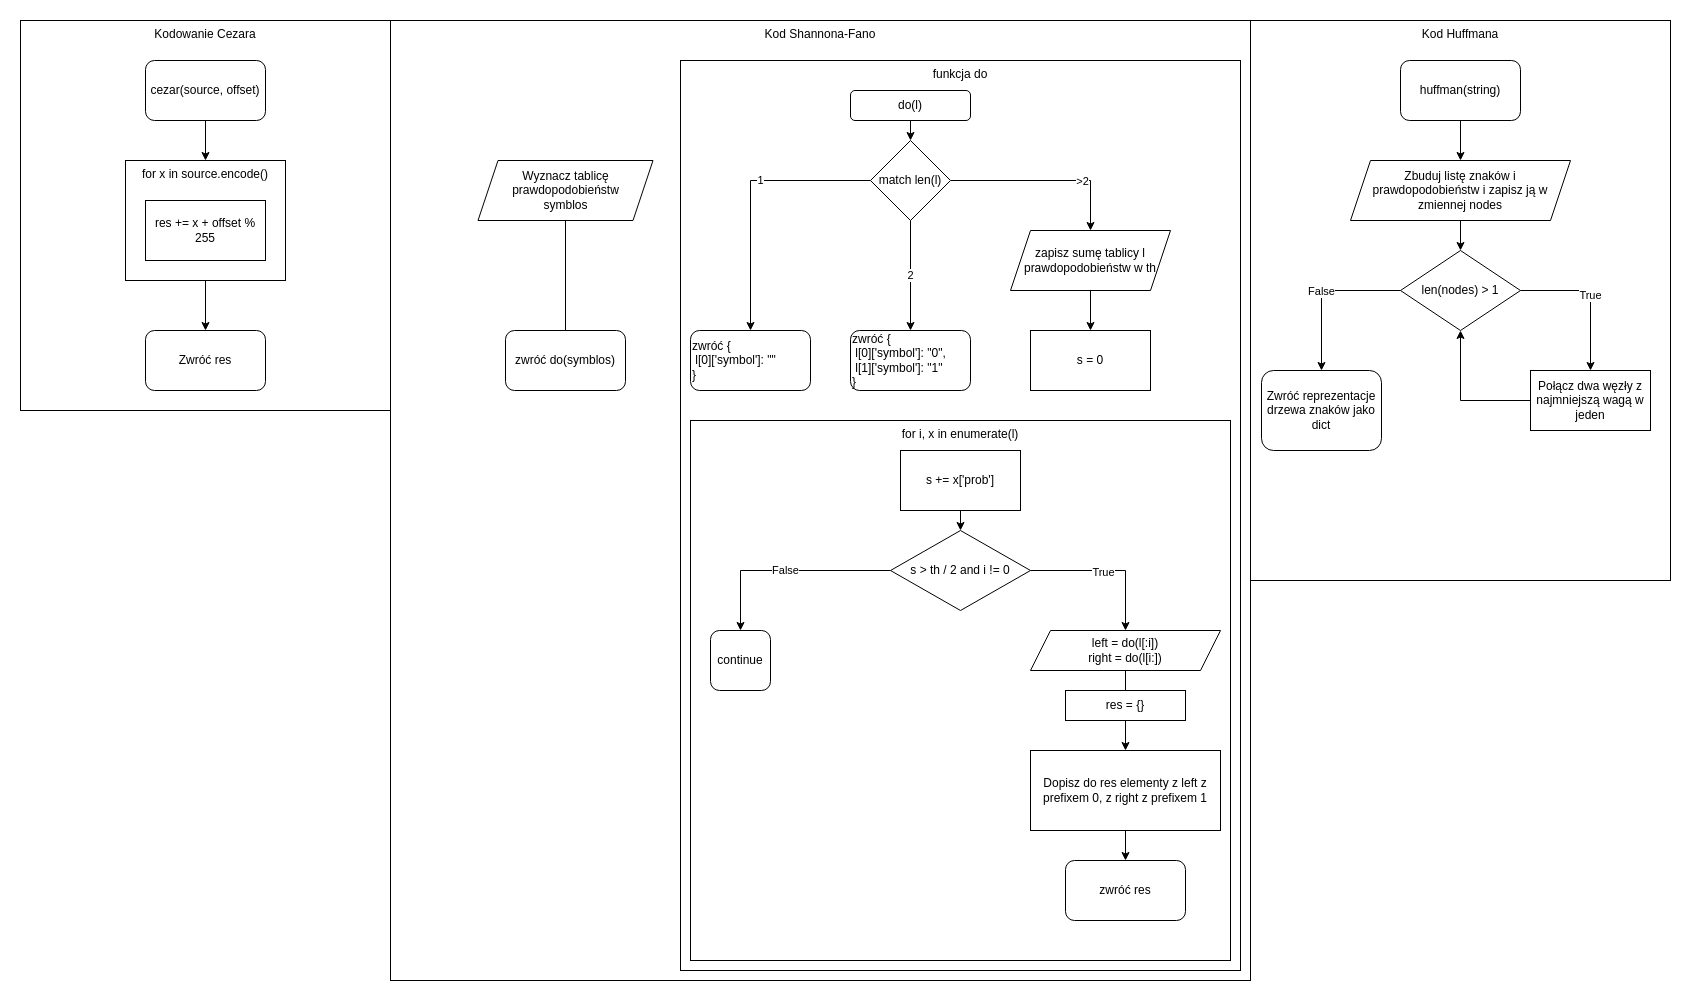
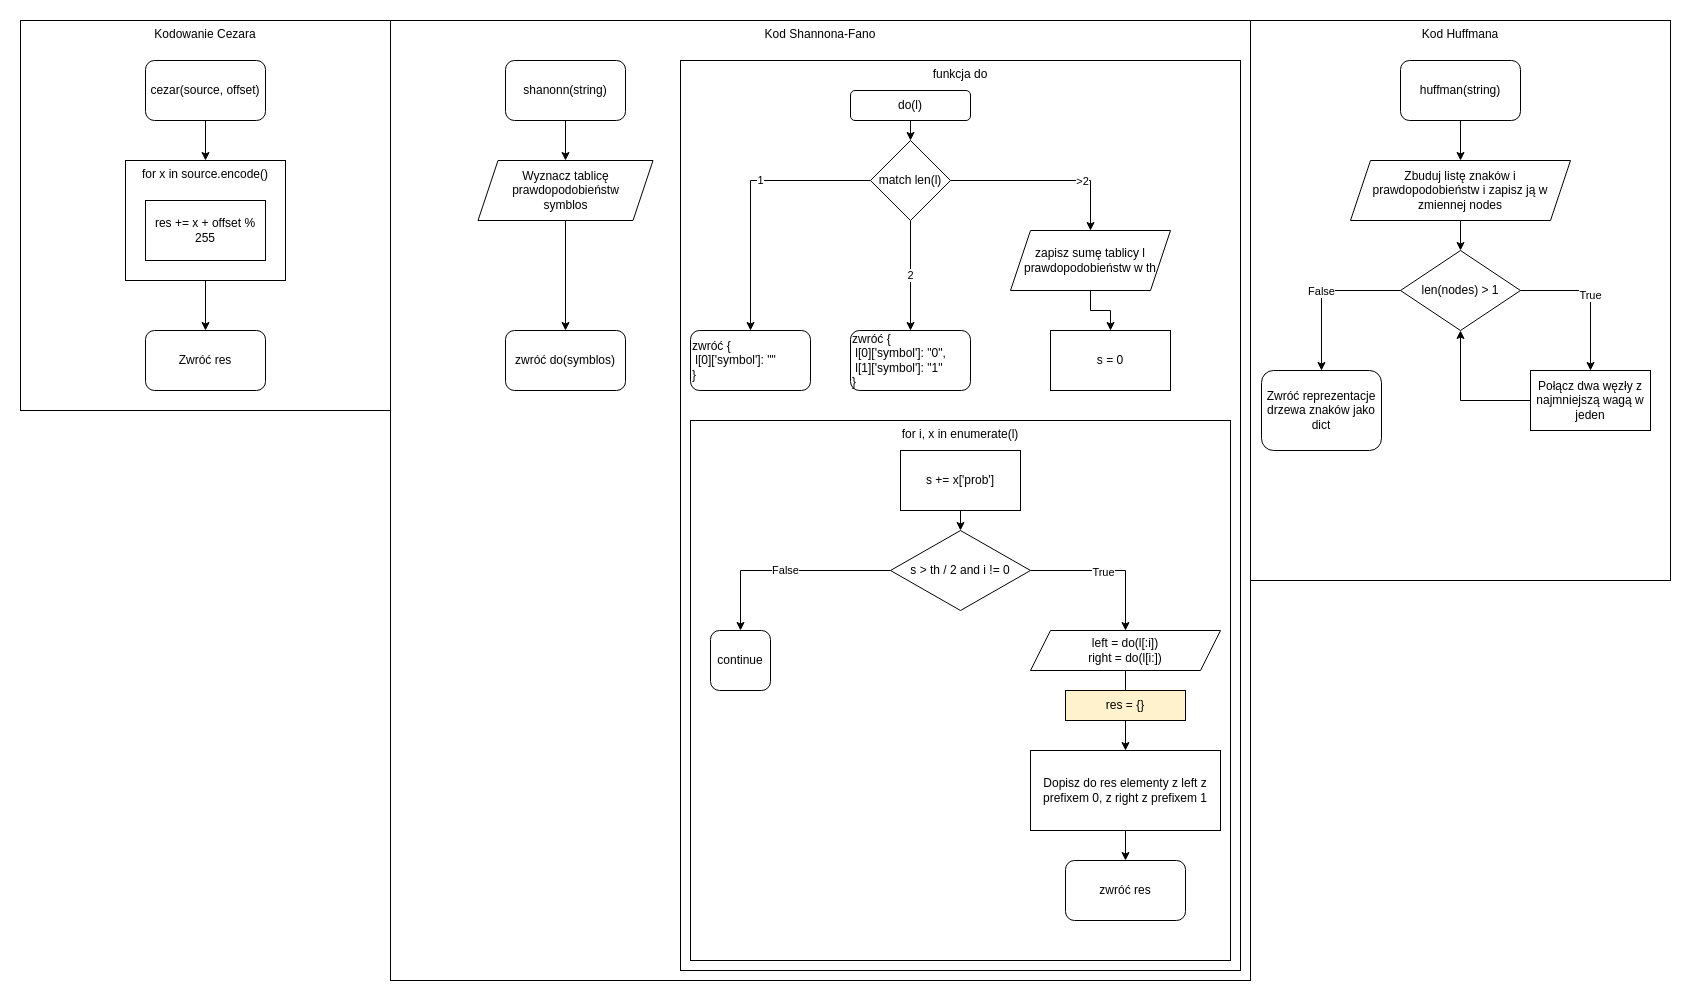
none -> (566, 91)
none -> (566, 137)
(566, 324) -> (566, 322)
(1091, 361) -> (1111, 361)
(1126, 706) -> (1126, 706)
